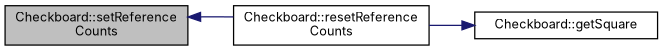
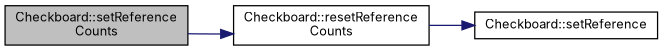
(217, 17) -> (204, 34)
(566, 25) -> (566, 25)
